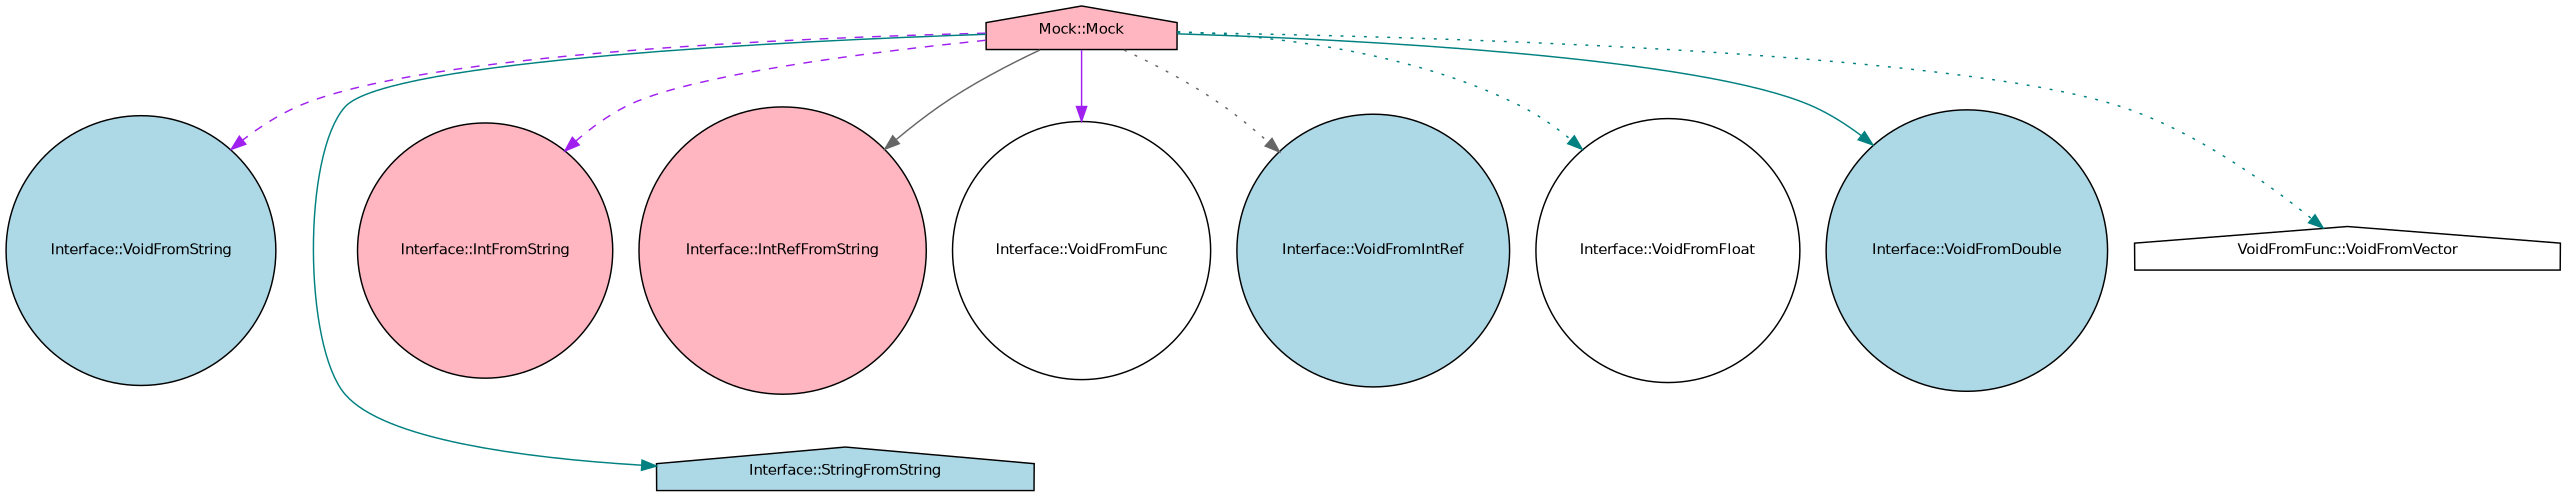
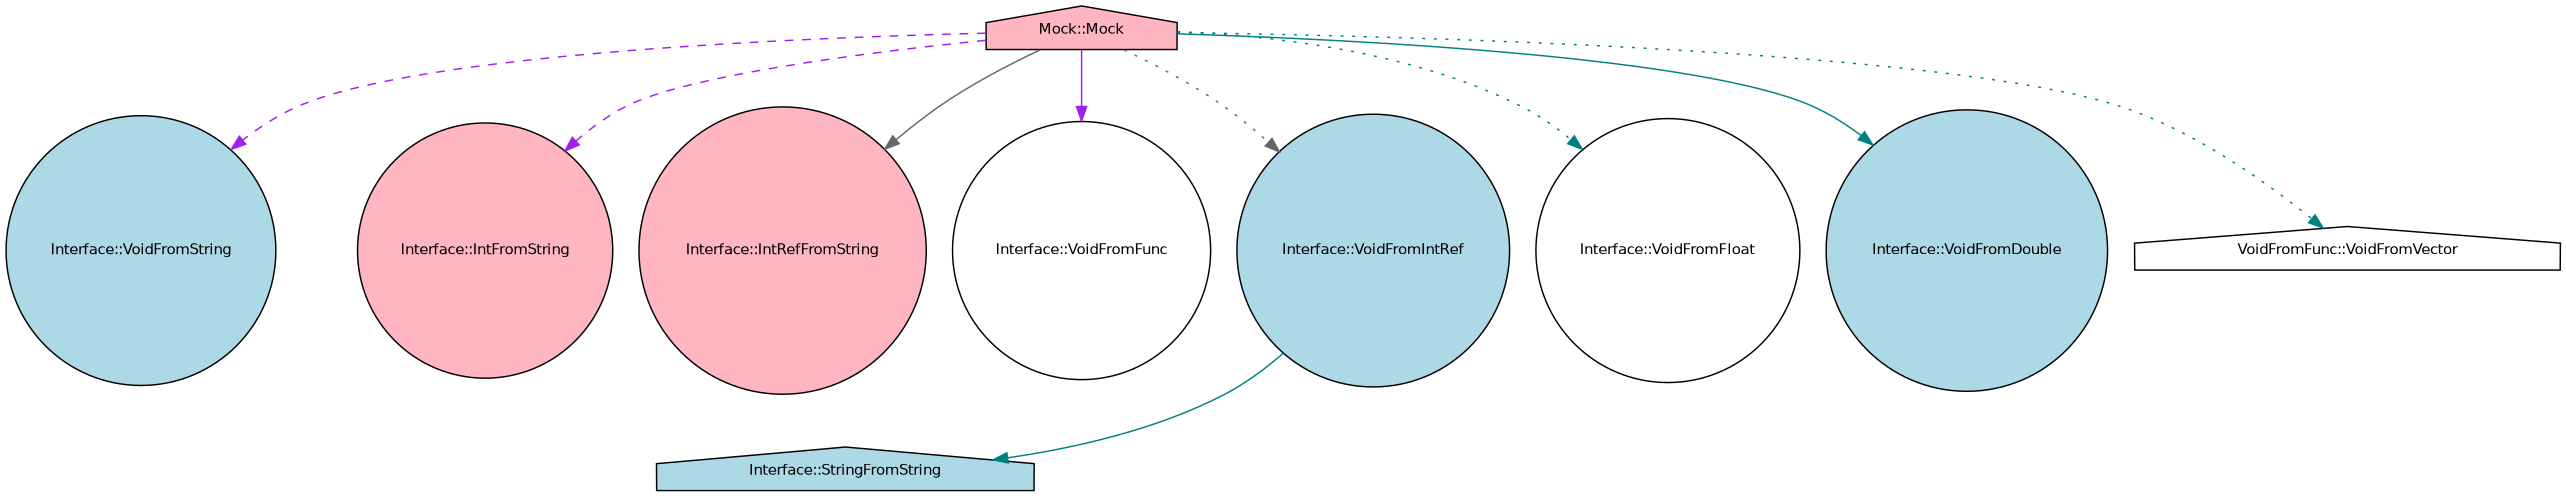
(363, 98) -> (1153, 424)
